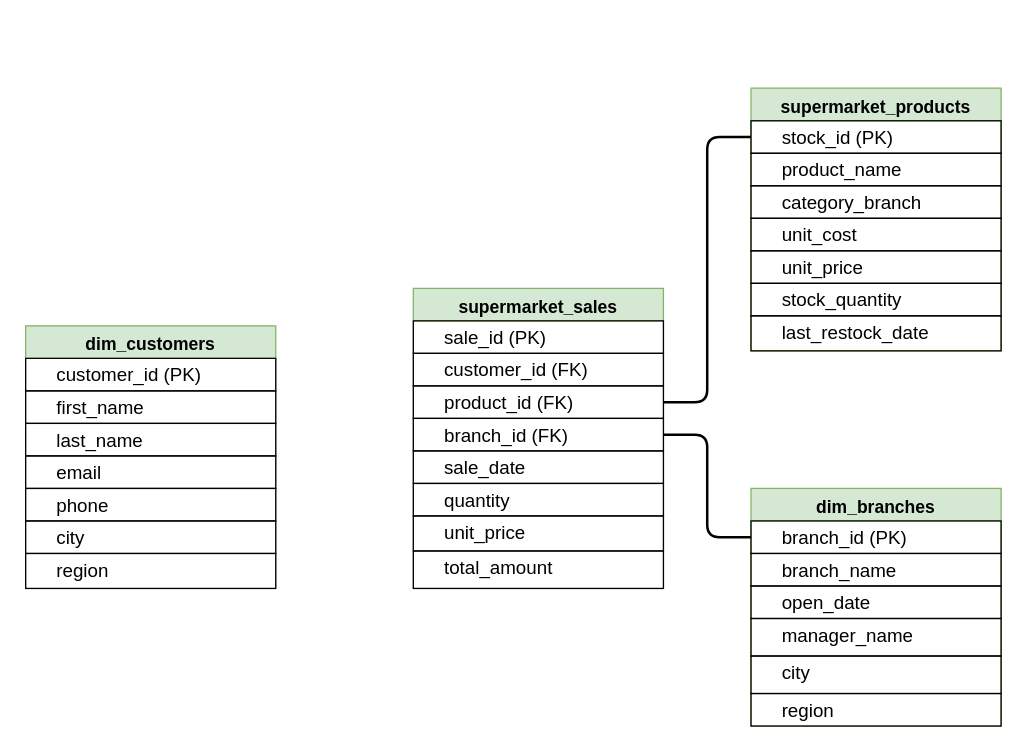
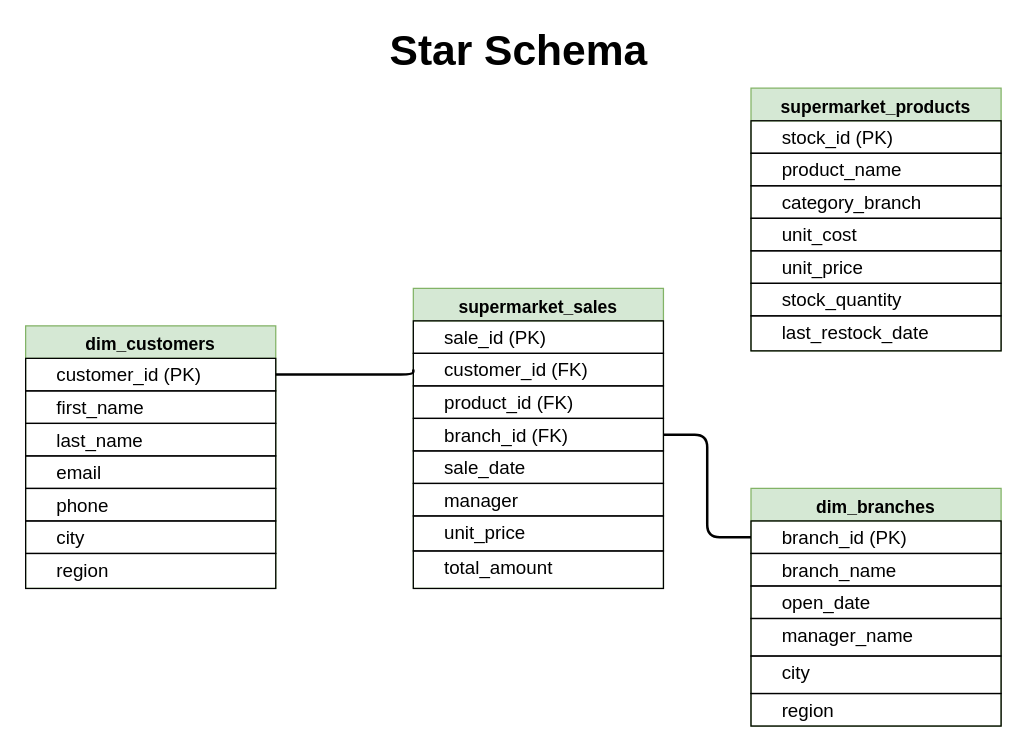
none -> (518, 51)
(707, 270) -> none
none -> (343, 374)
(483, 500) -> (481, 500)
